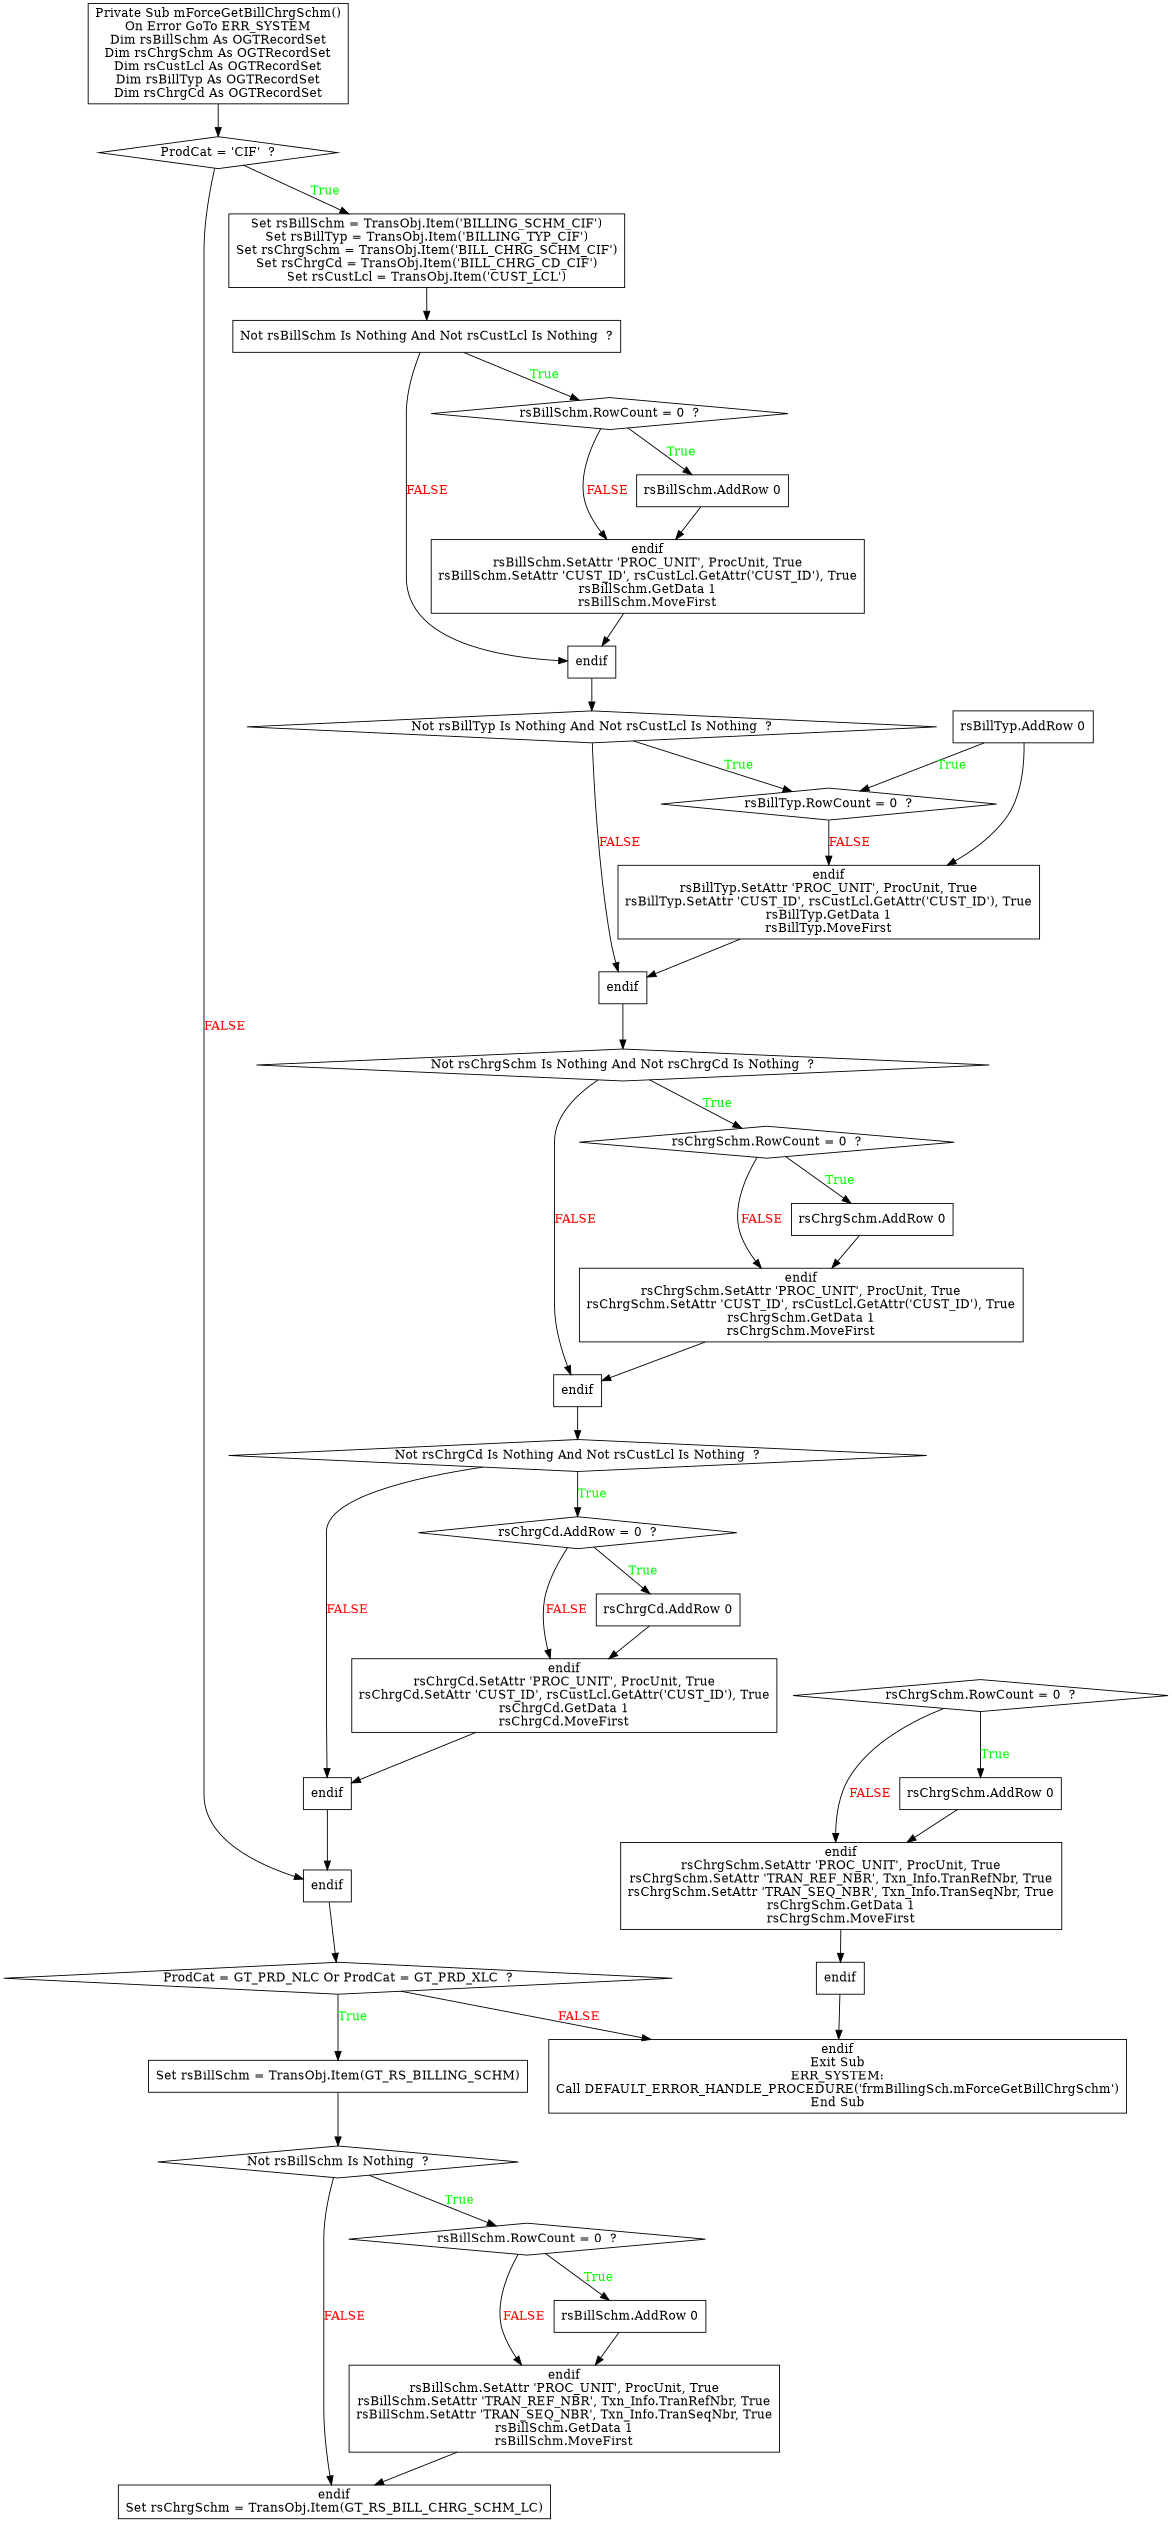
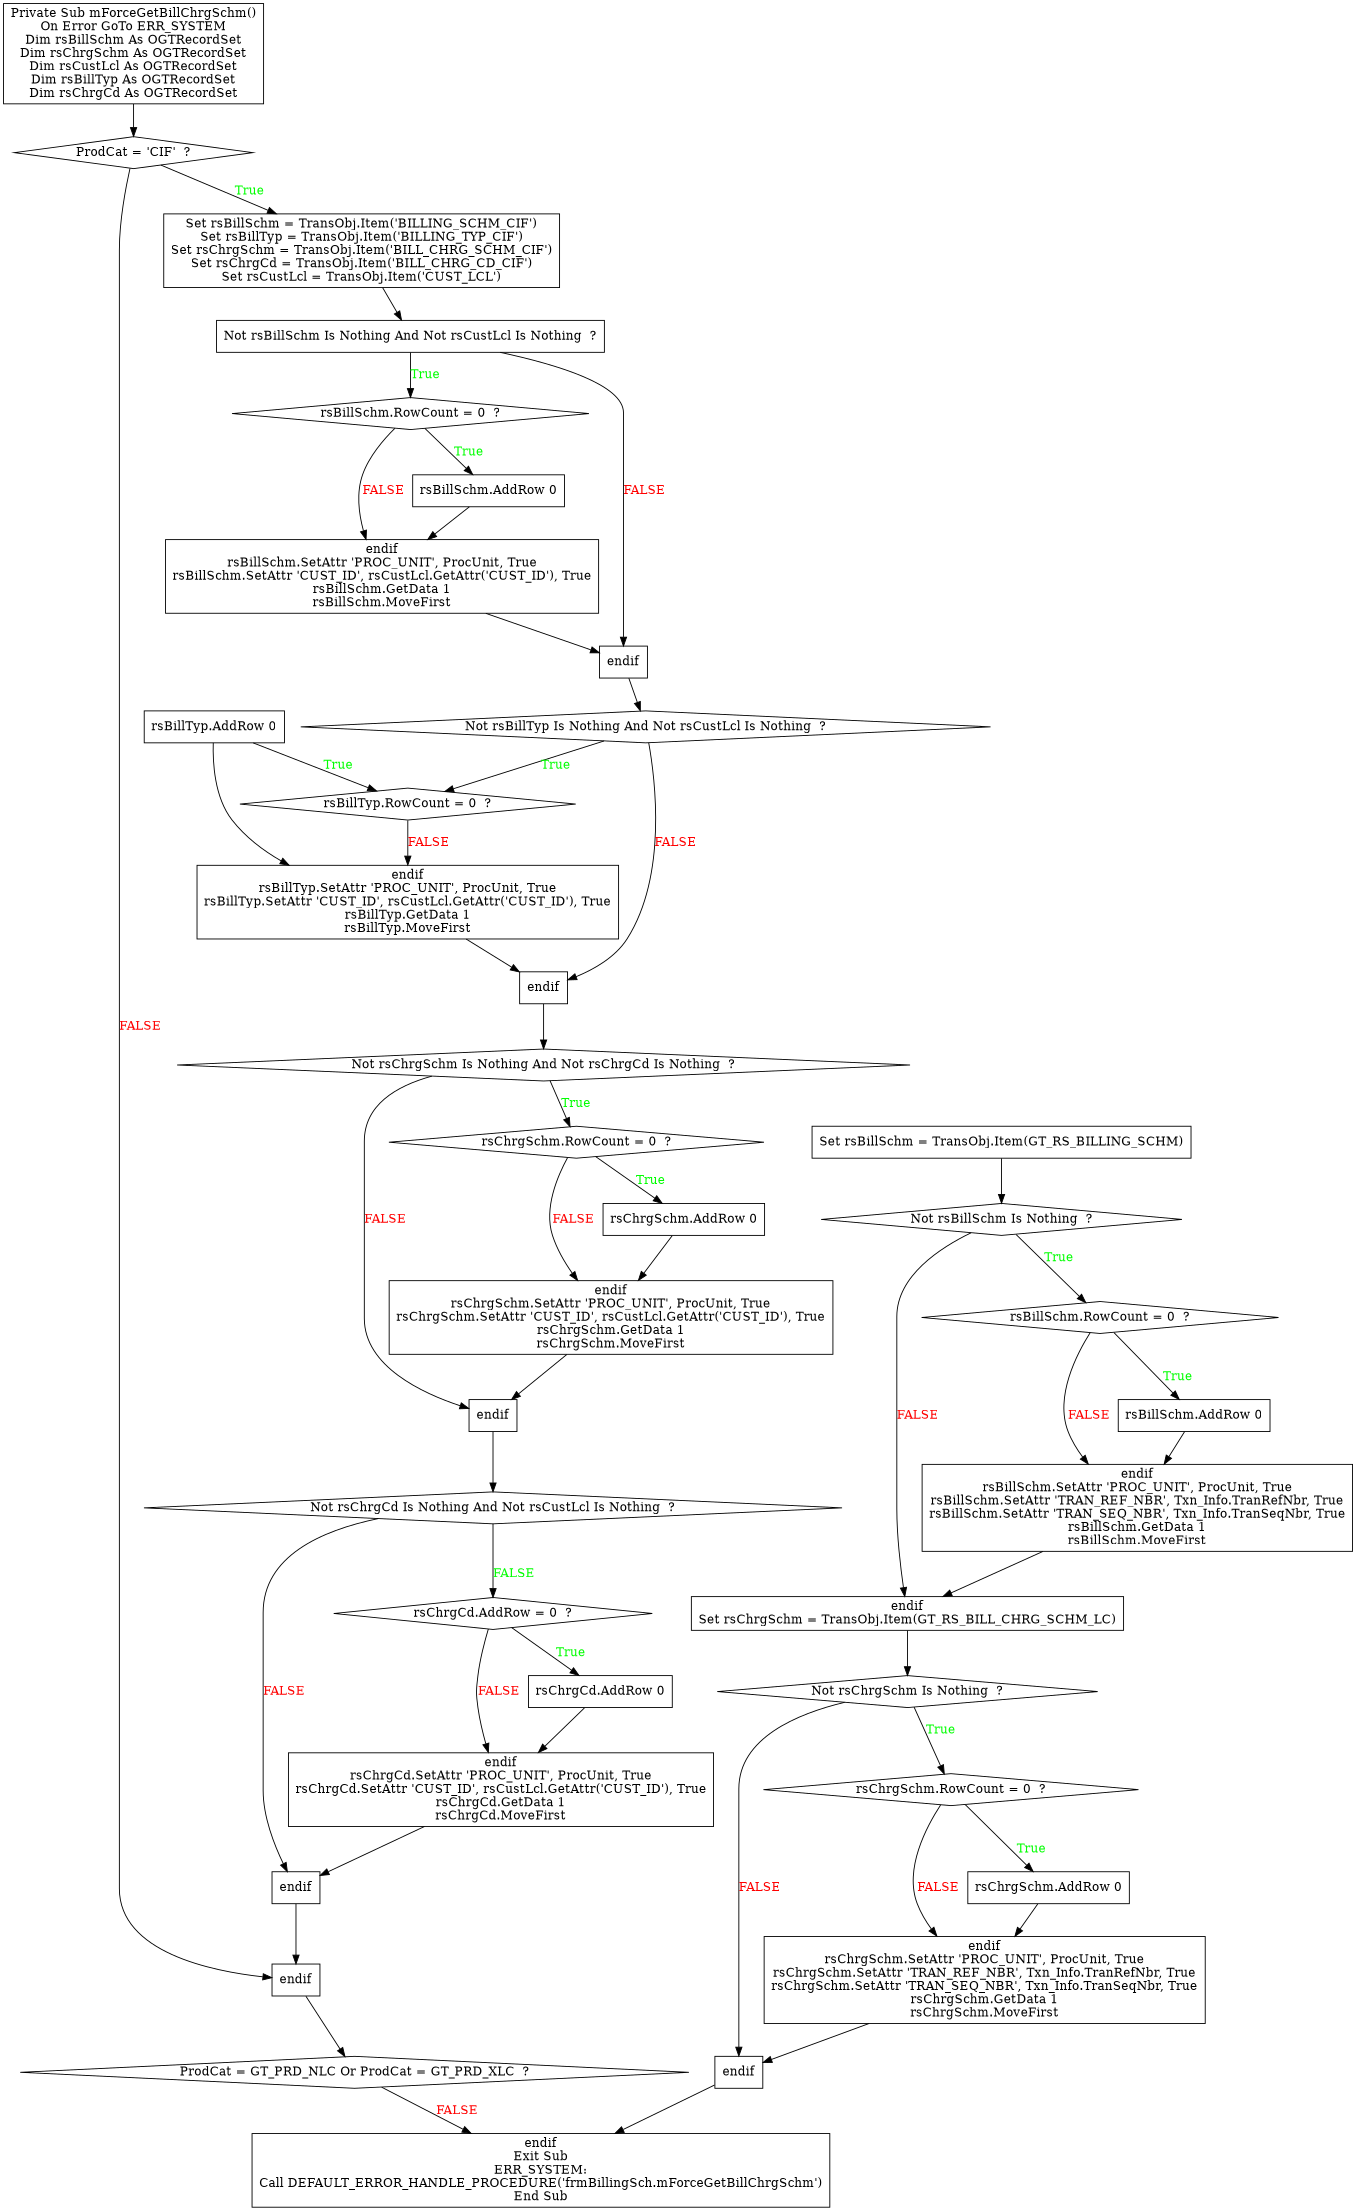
(593, 1494) -> (514, 1574)
none -> (907, 1692)
(338, 2023) -> none
